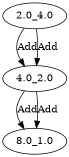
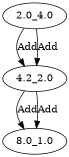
(35, 79) -> (35, 79)
